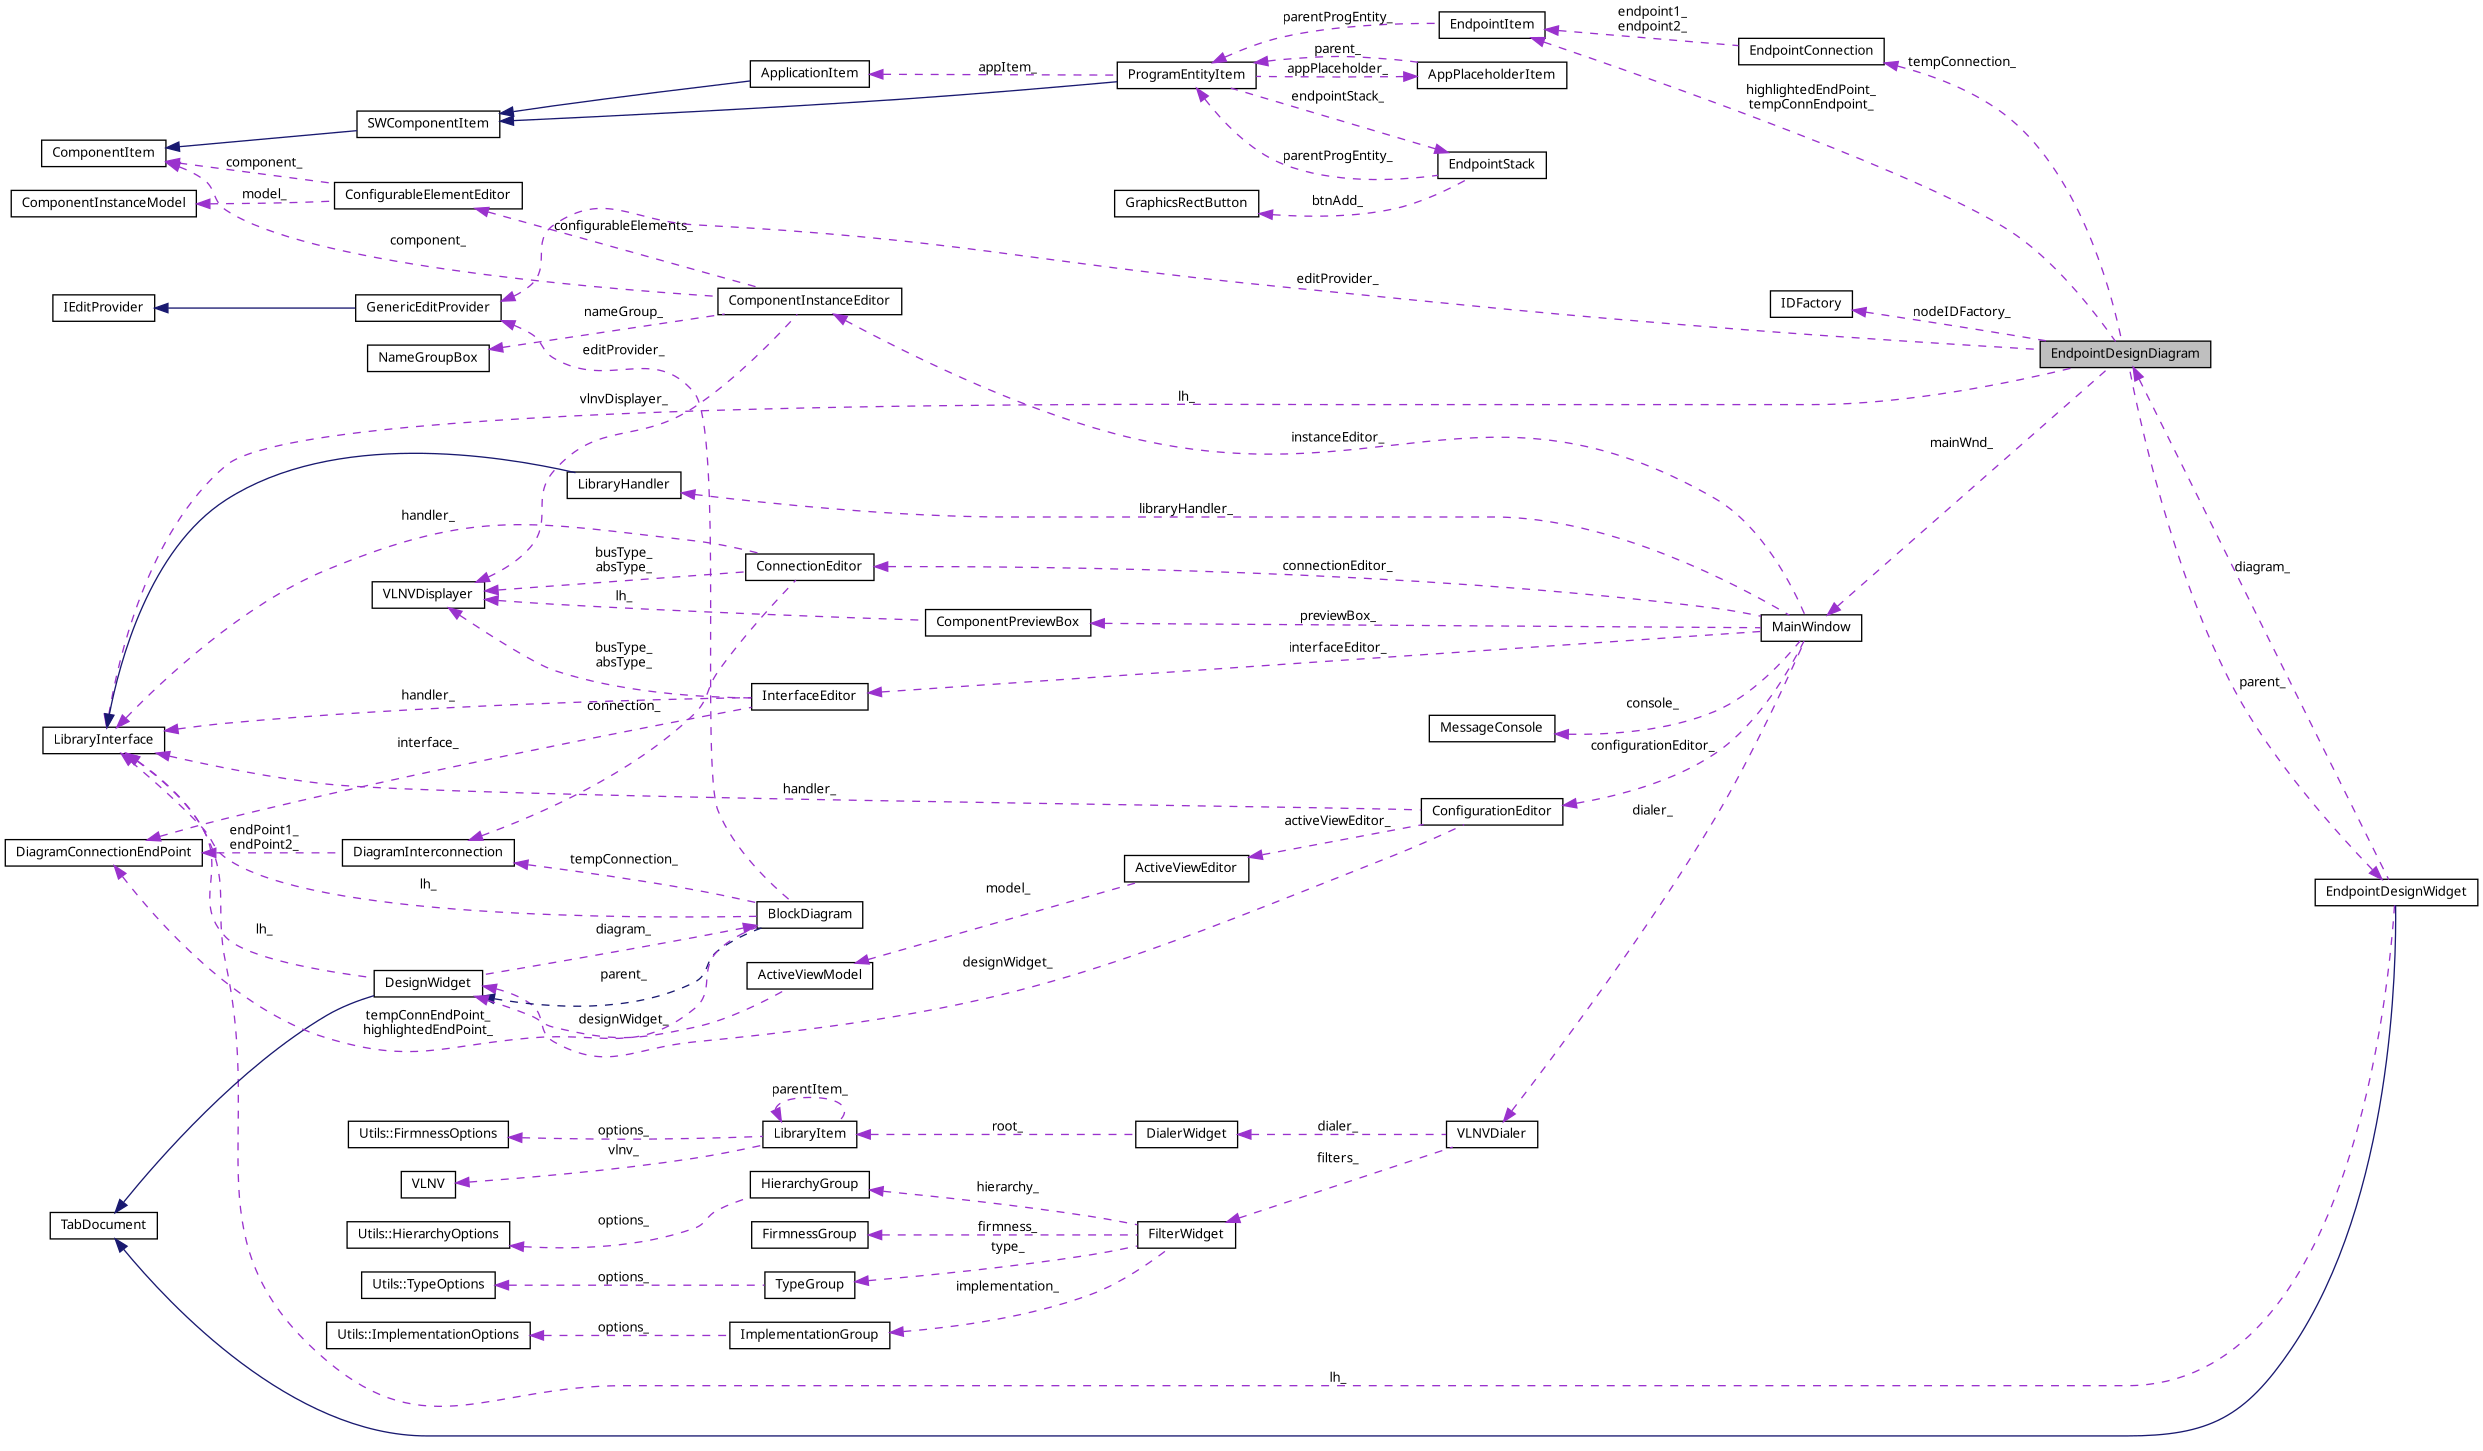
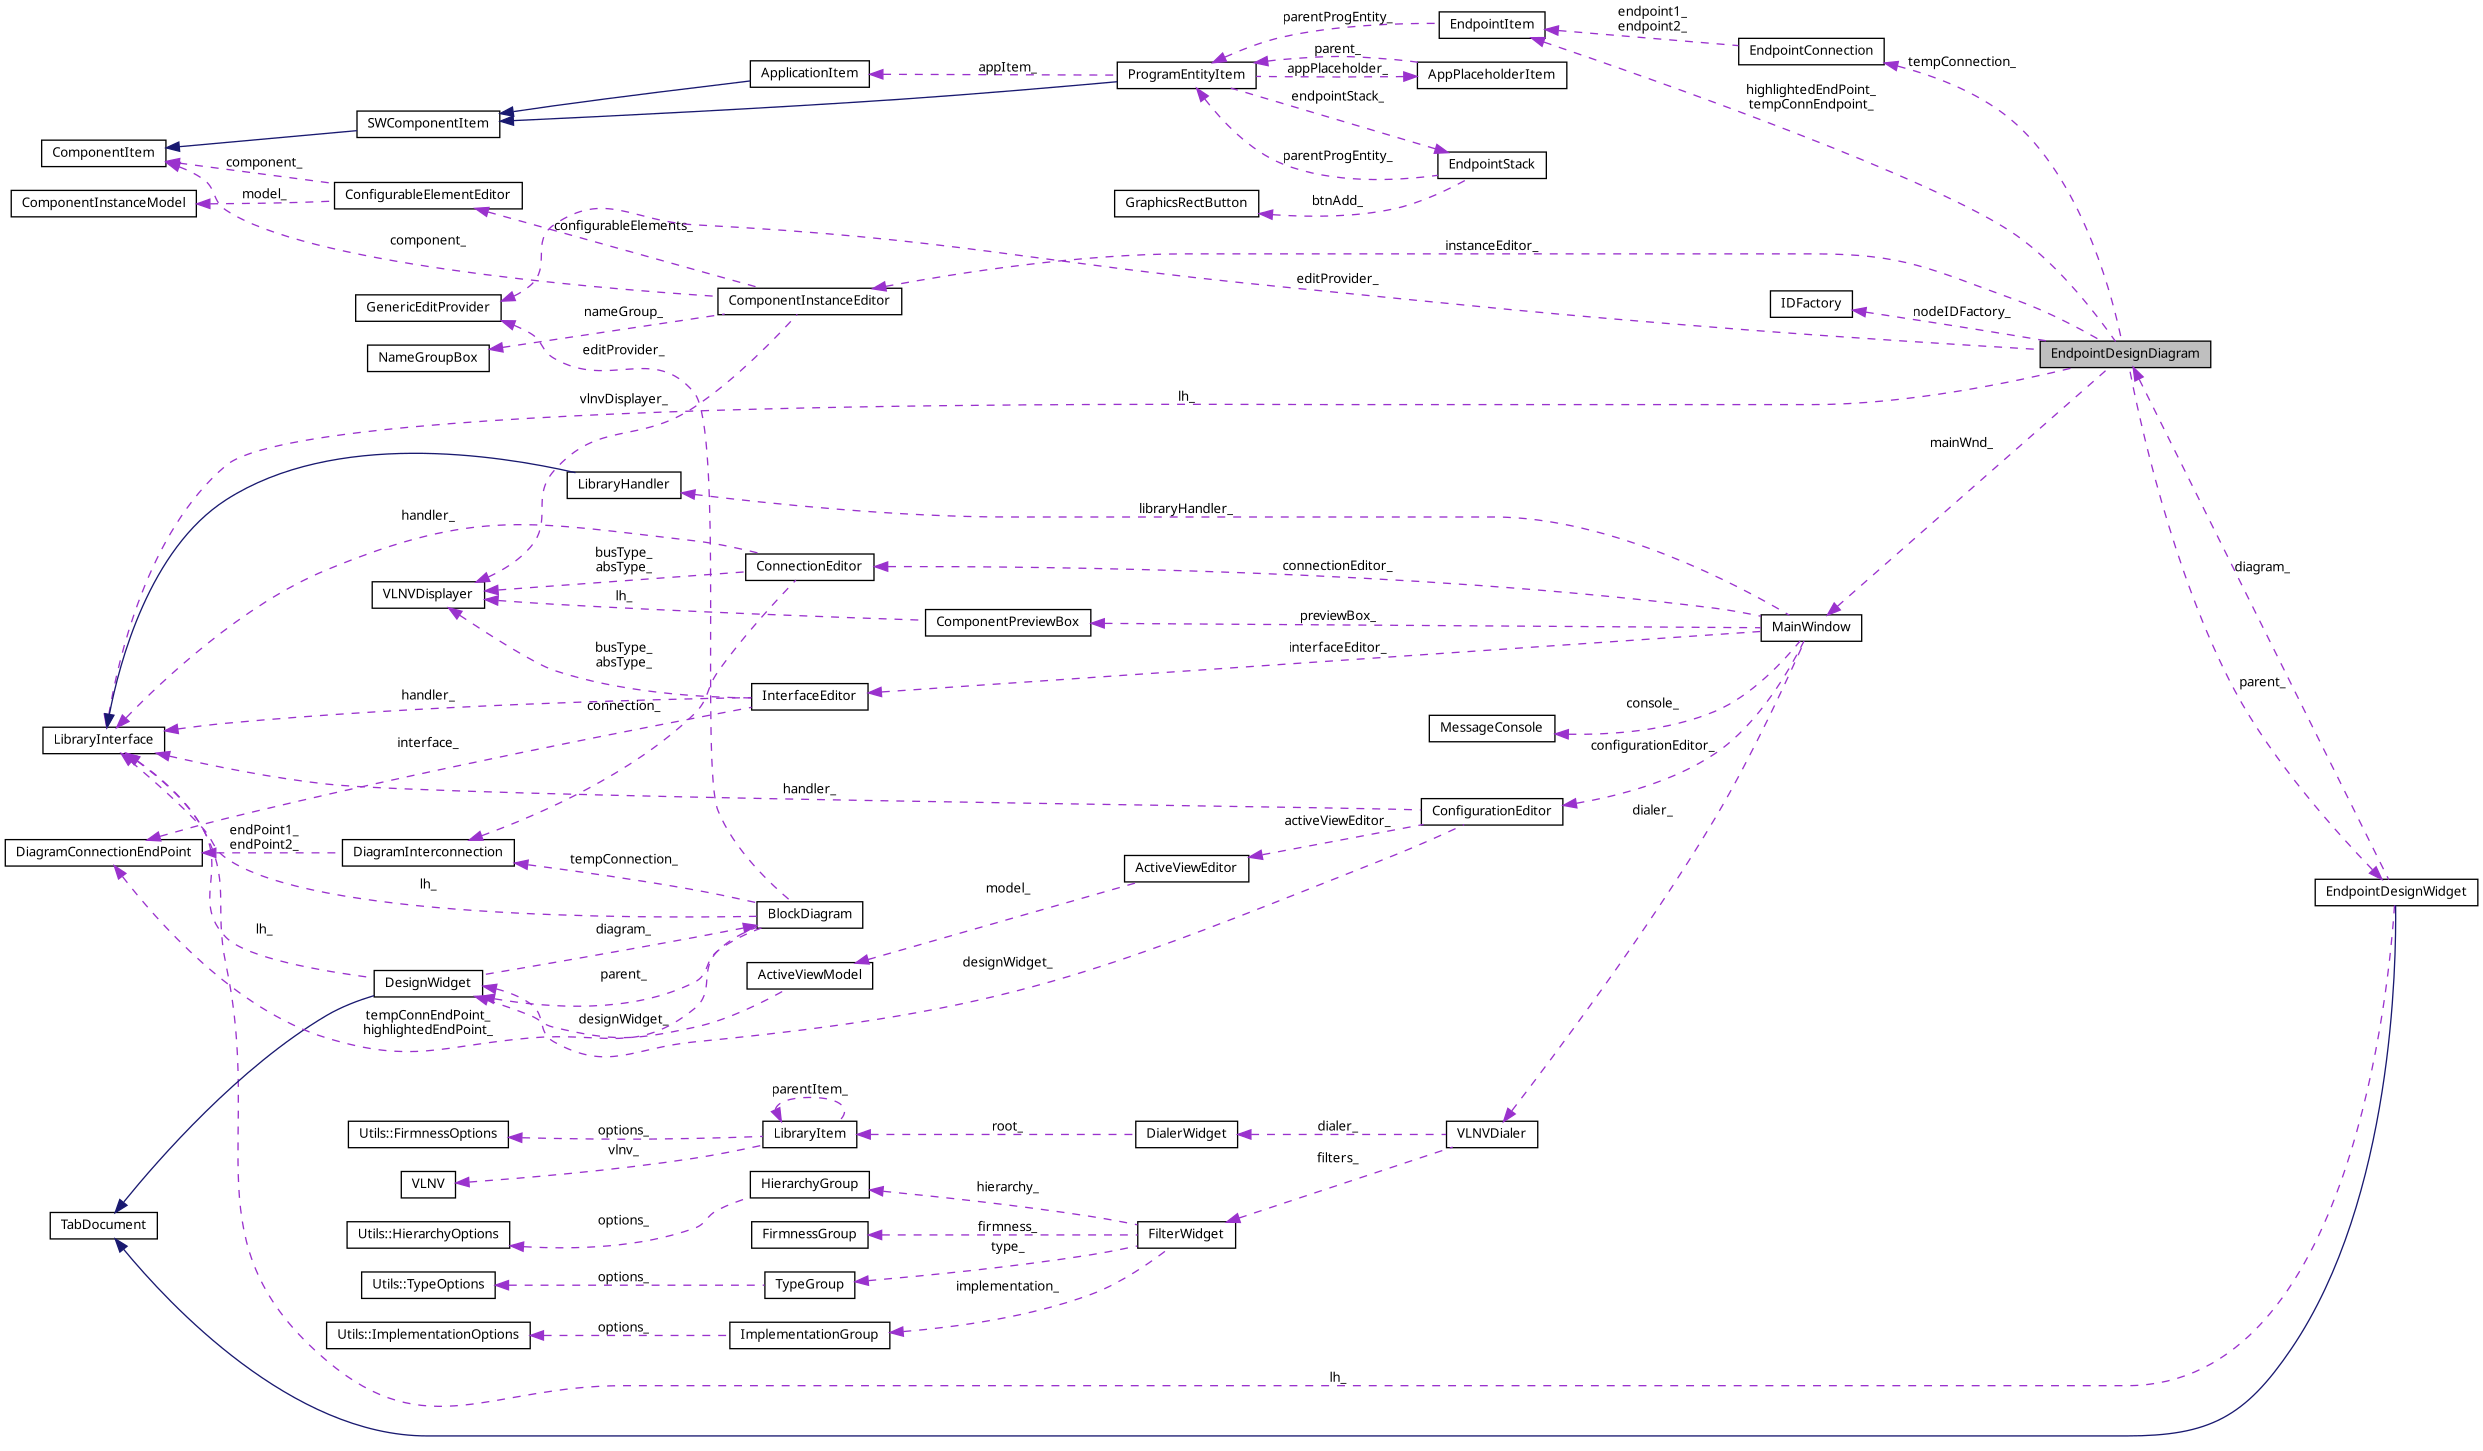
(104, 308) -> none
(1348, 450) -> (1501, 254)
(641, 1000) -> (641, 1000)
